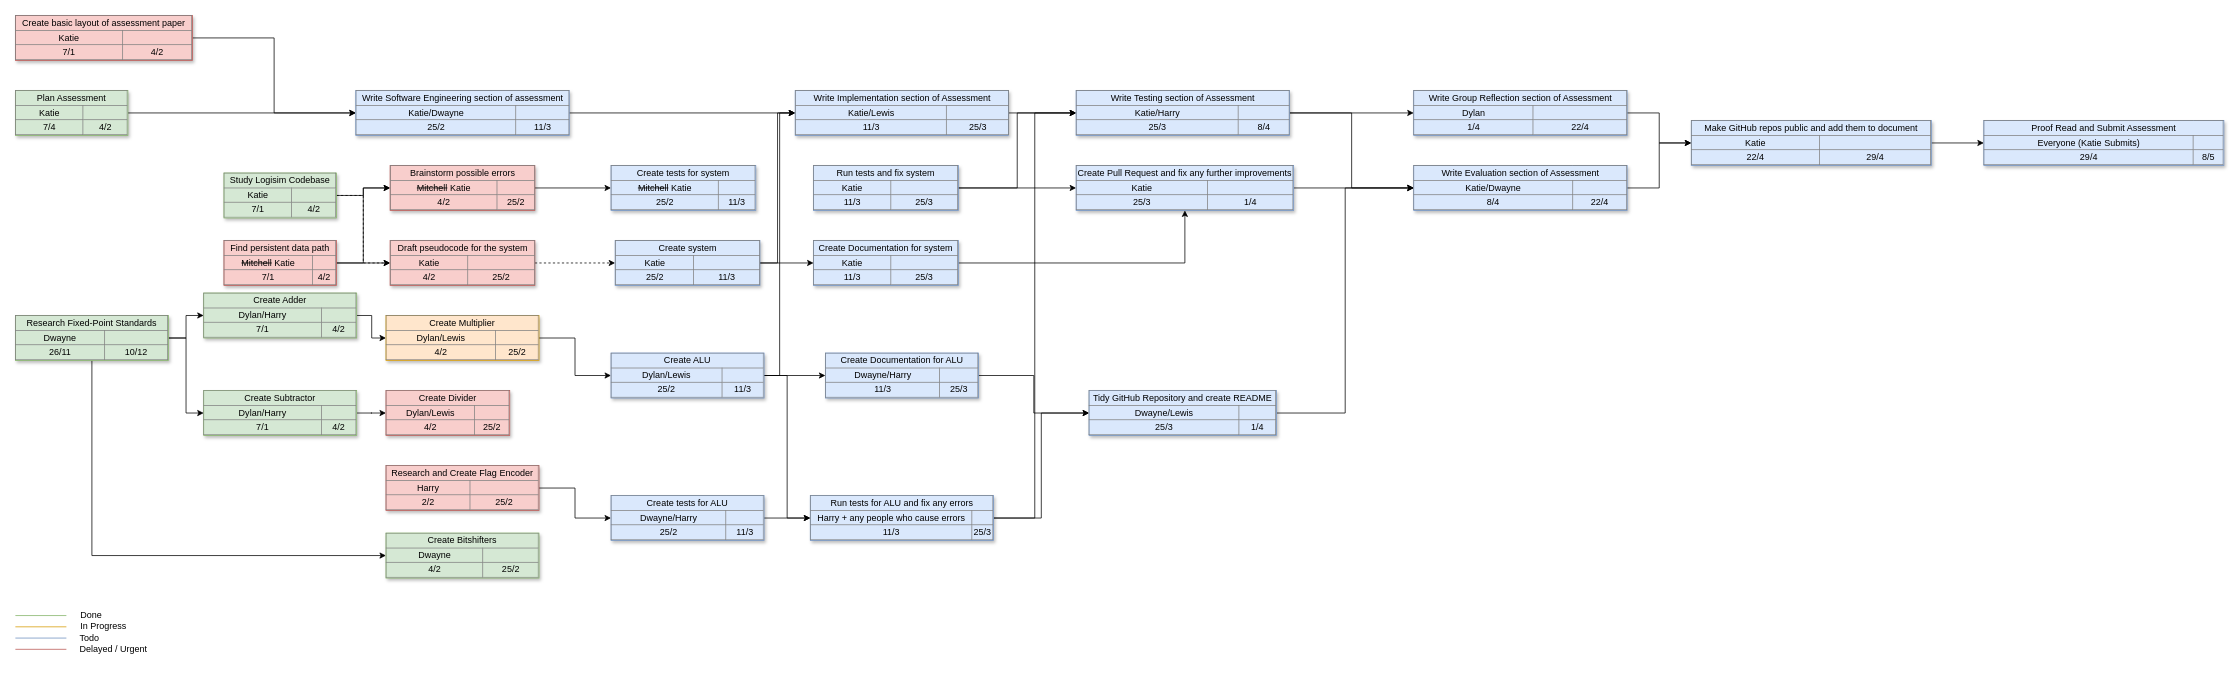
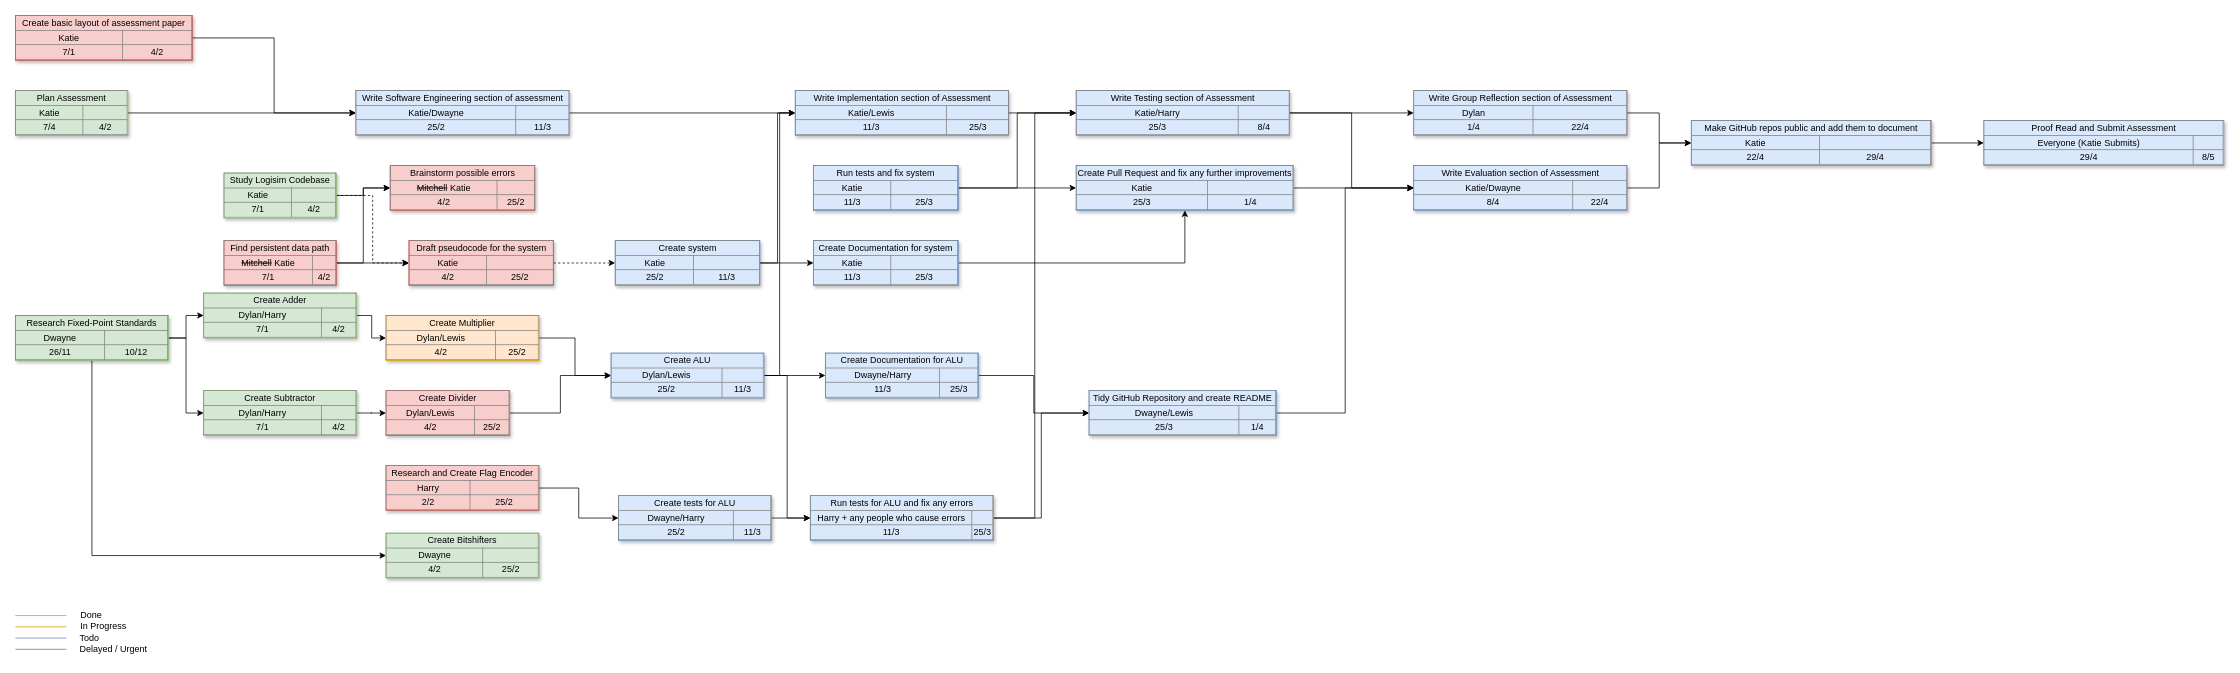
(604, 188) -> none
(683, 188) -> none
(462, 263) -> (481, 263)
none -> (560, 413)
(687, 518) -> (695, 518)
